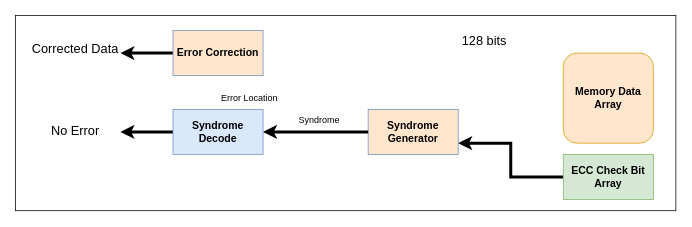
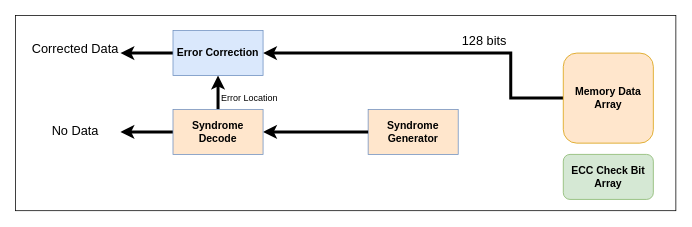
(218, 53) -> (218, 53)
none -> (440, 53)
none -> (218, 97)
(319, 120) -> none
(75, 132) -> (75, 132)
(218, 132) -> (218, 132)
(510, 164) -> none
(608, 177) -> (608, 177)
